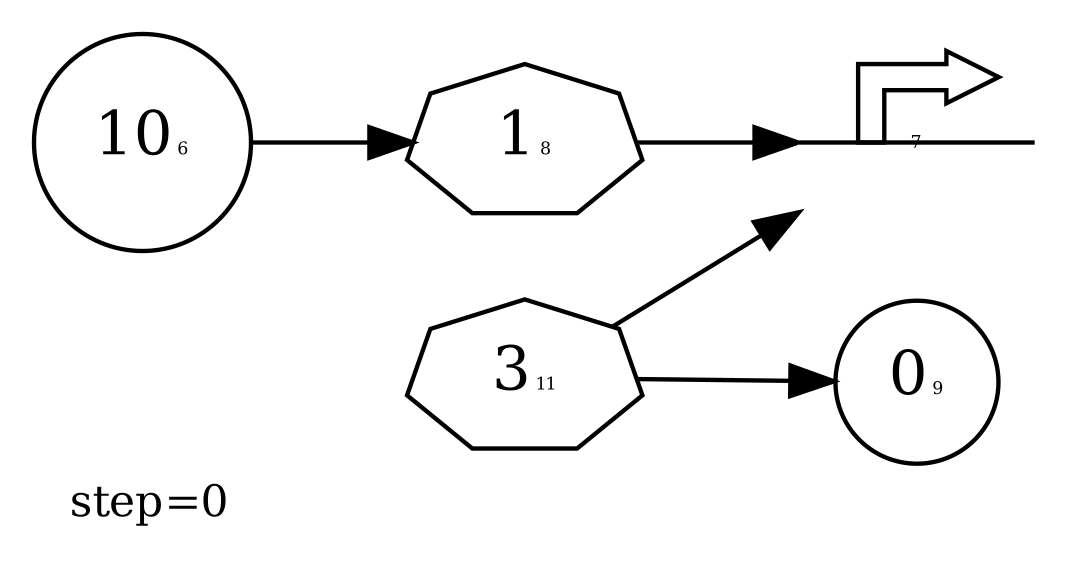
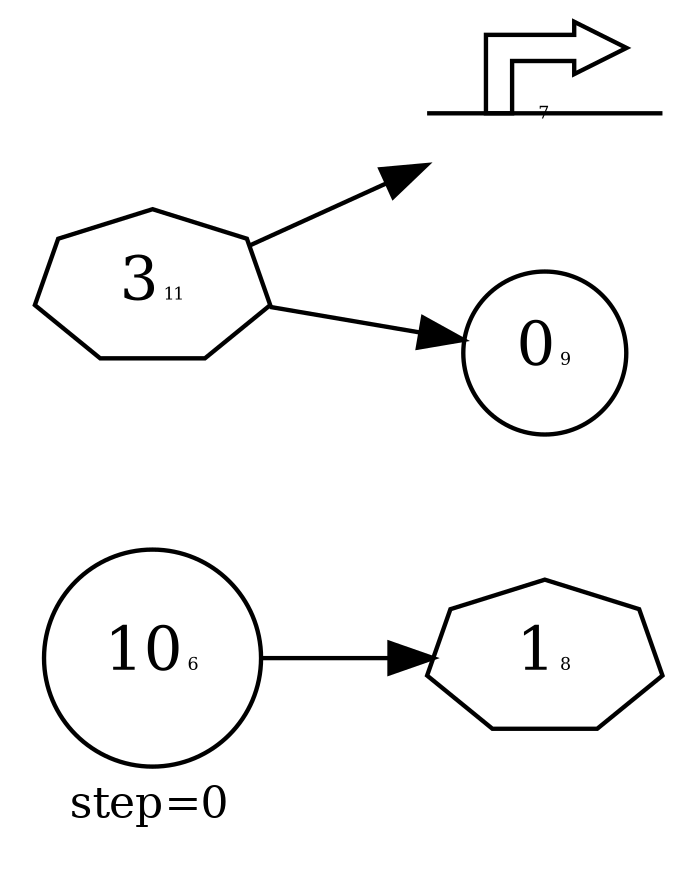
(696, 143) -> none
